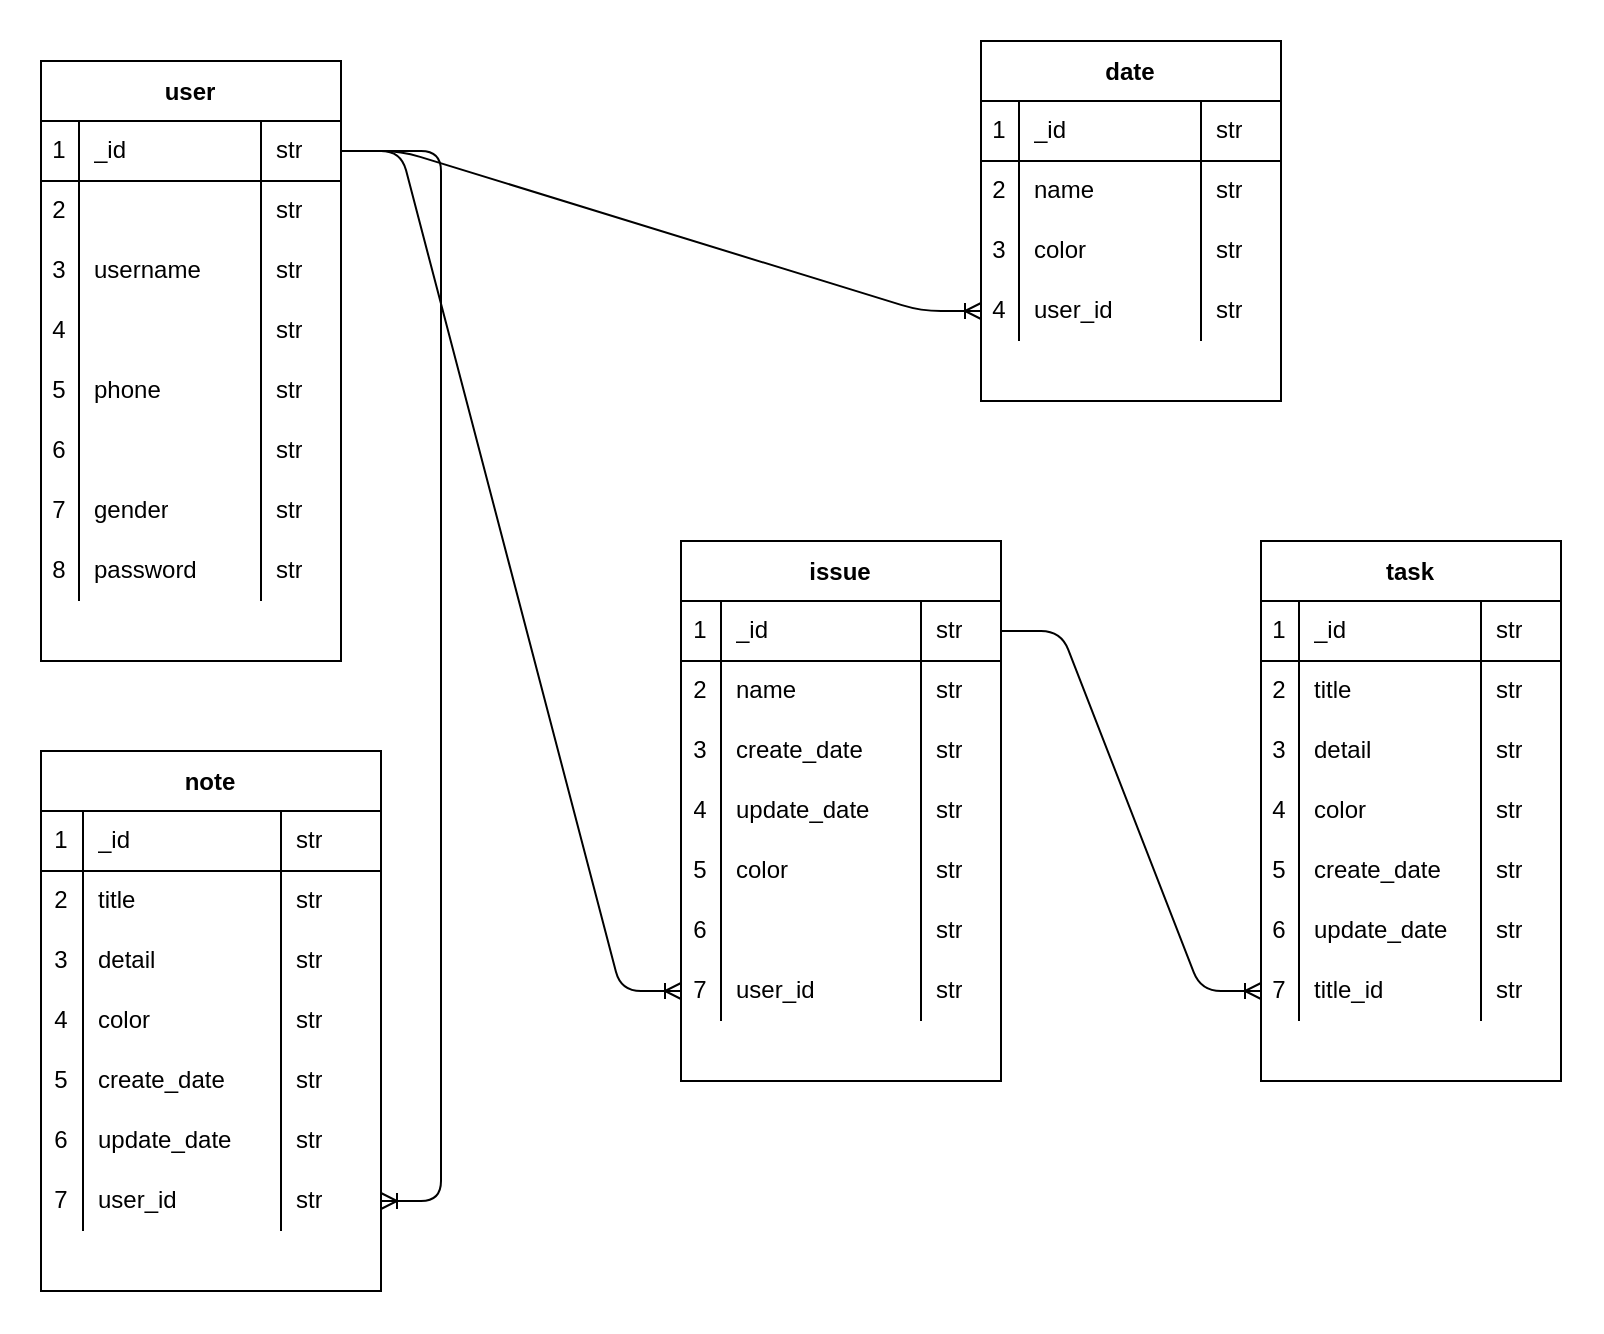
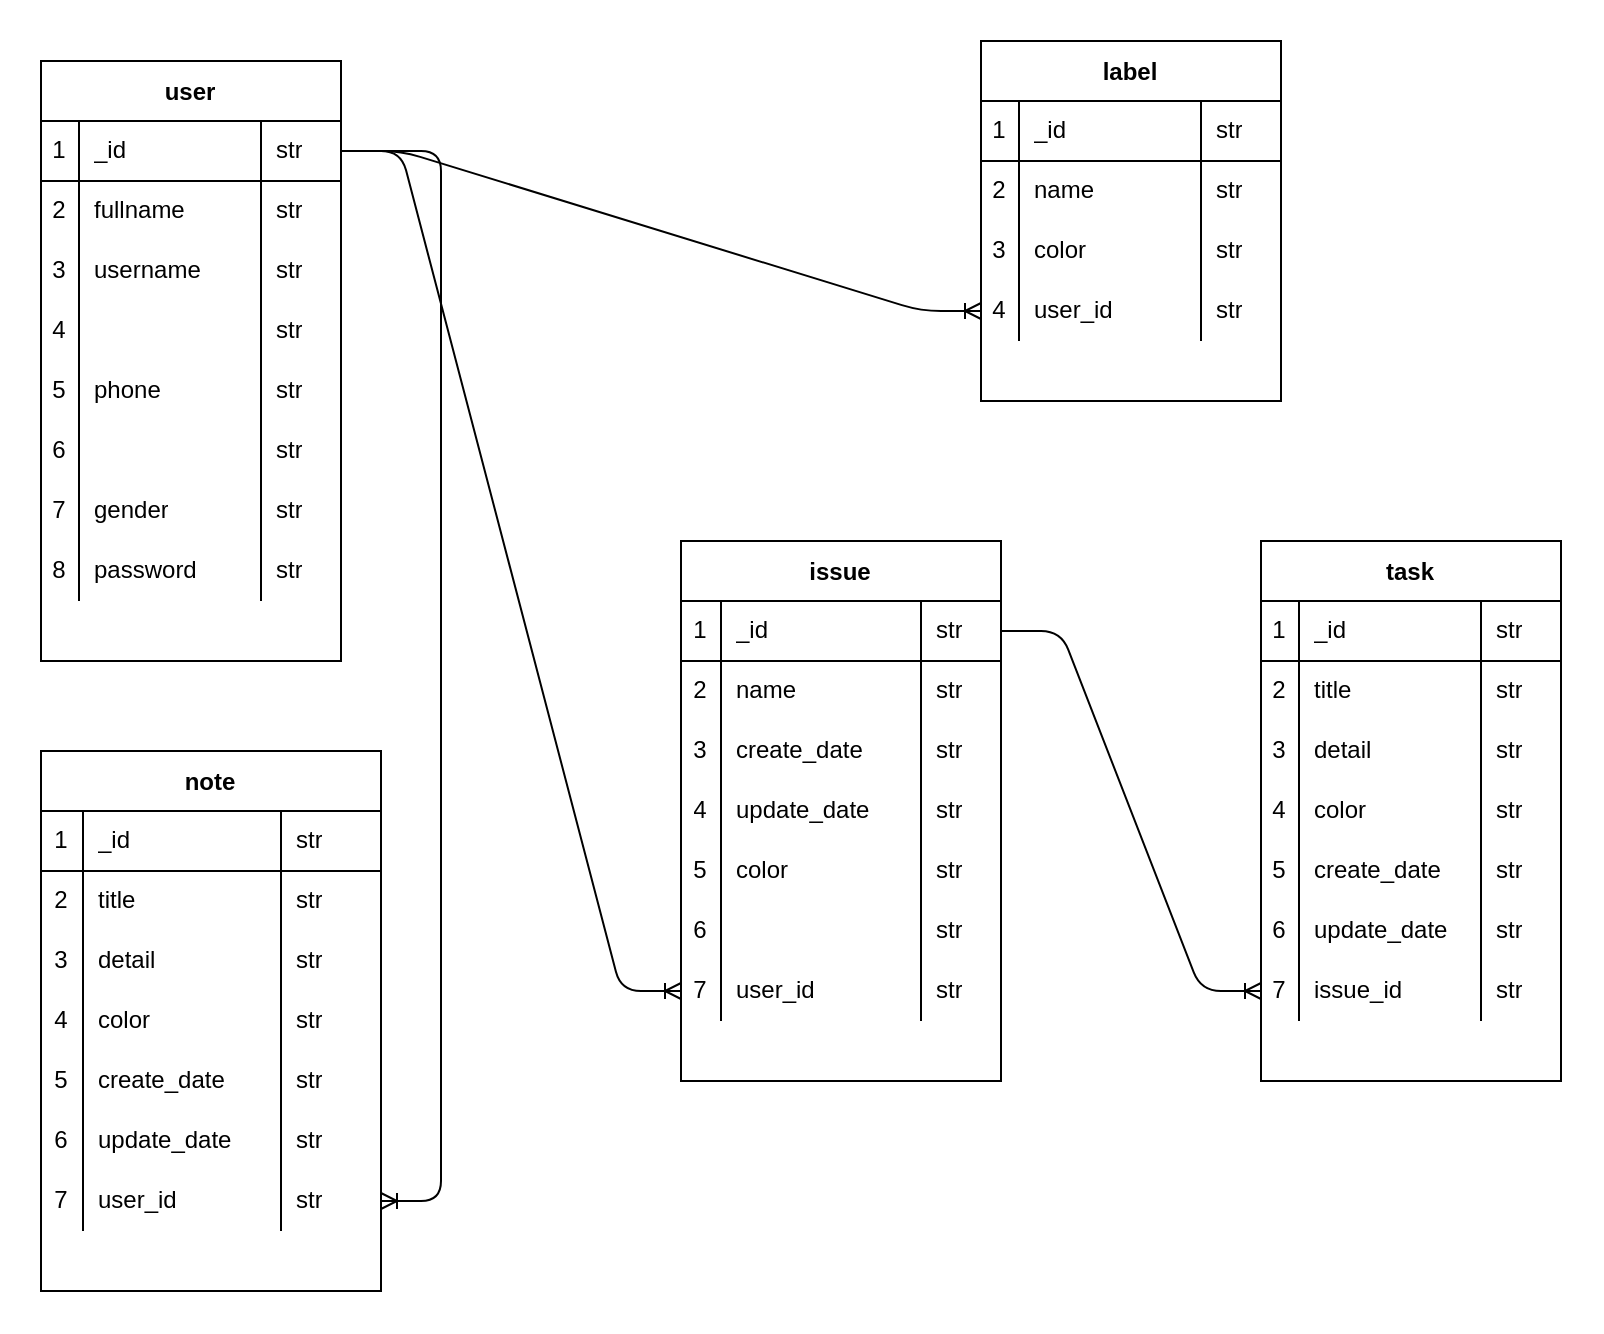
(1130, 72) -> (1130, 72)
none -> (170, 211)
(1359, 991) -> (1363, 991)
